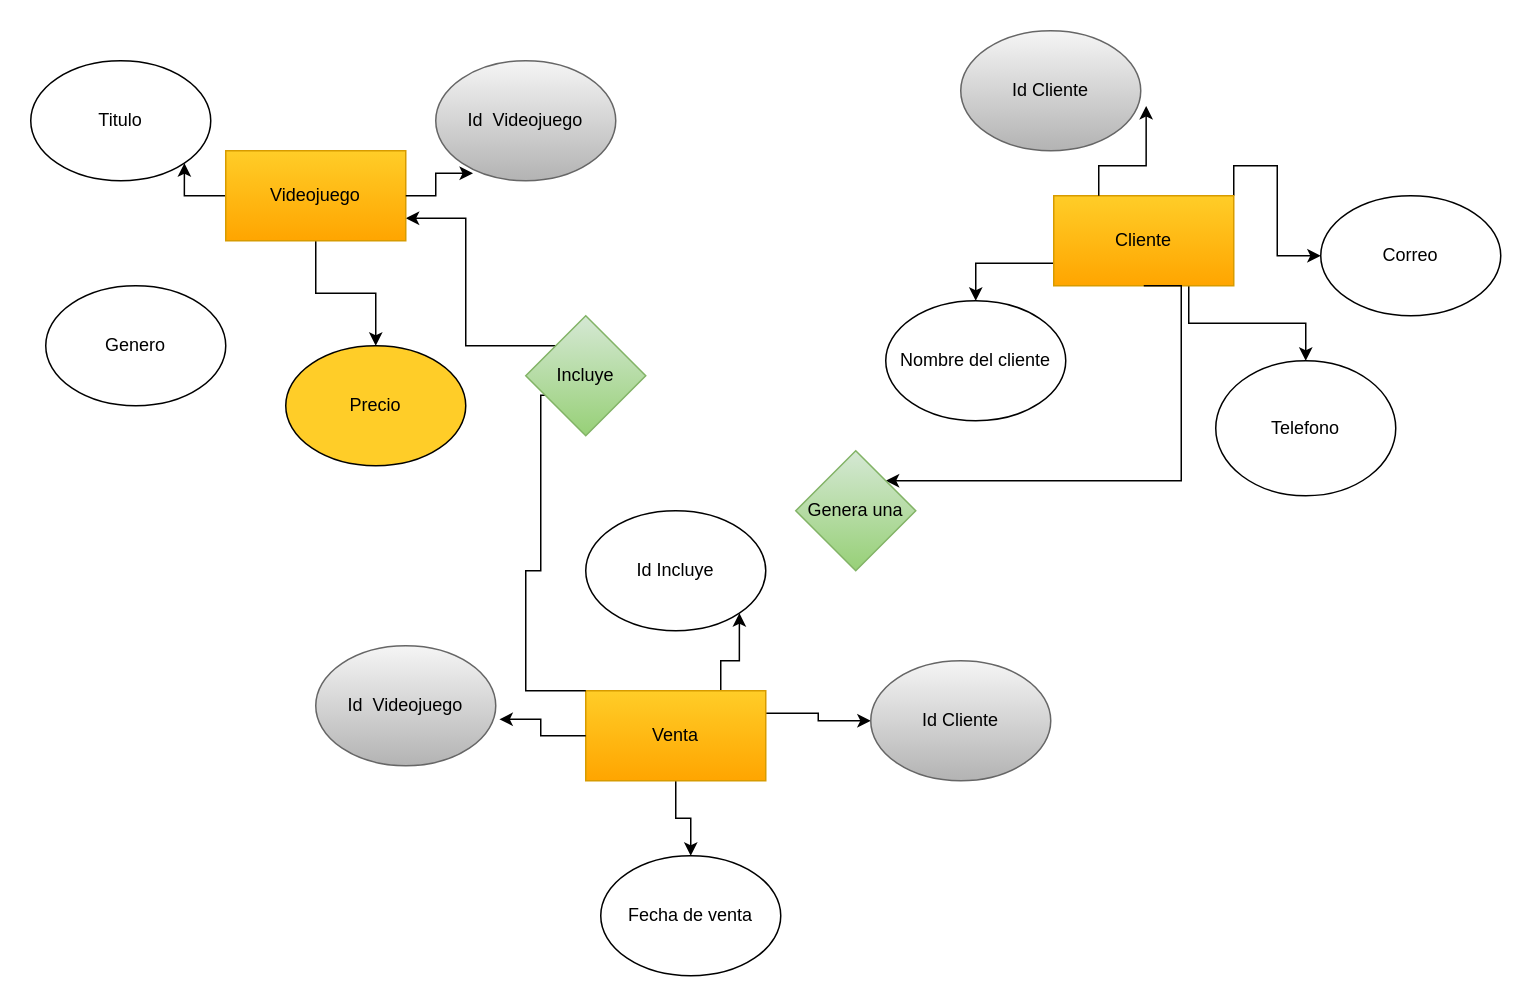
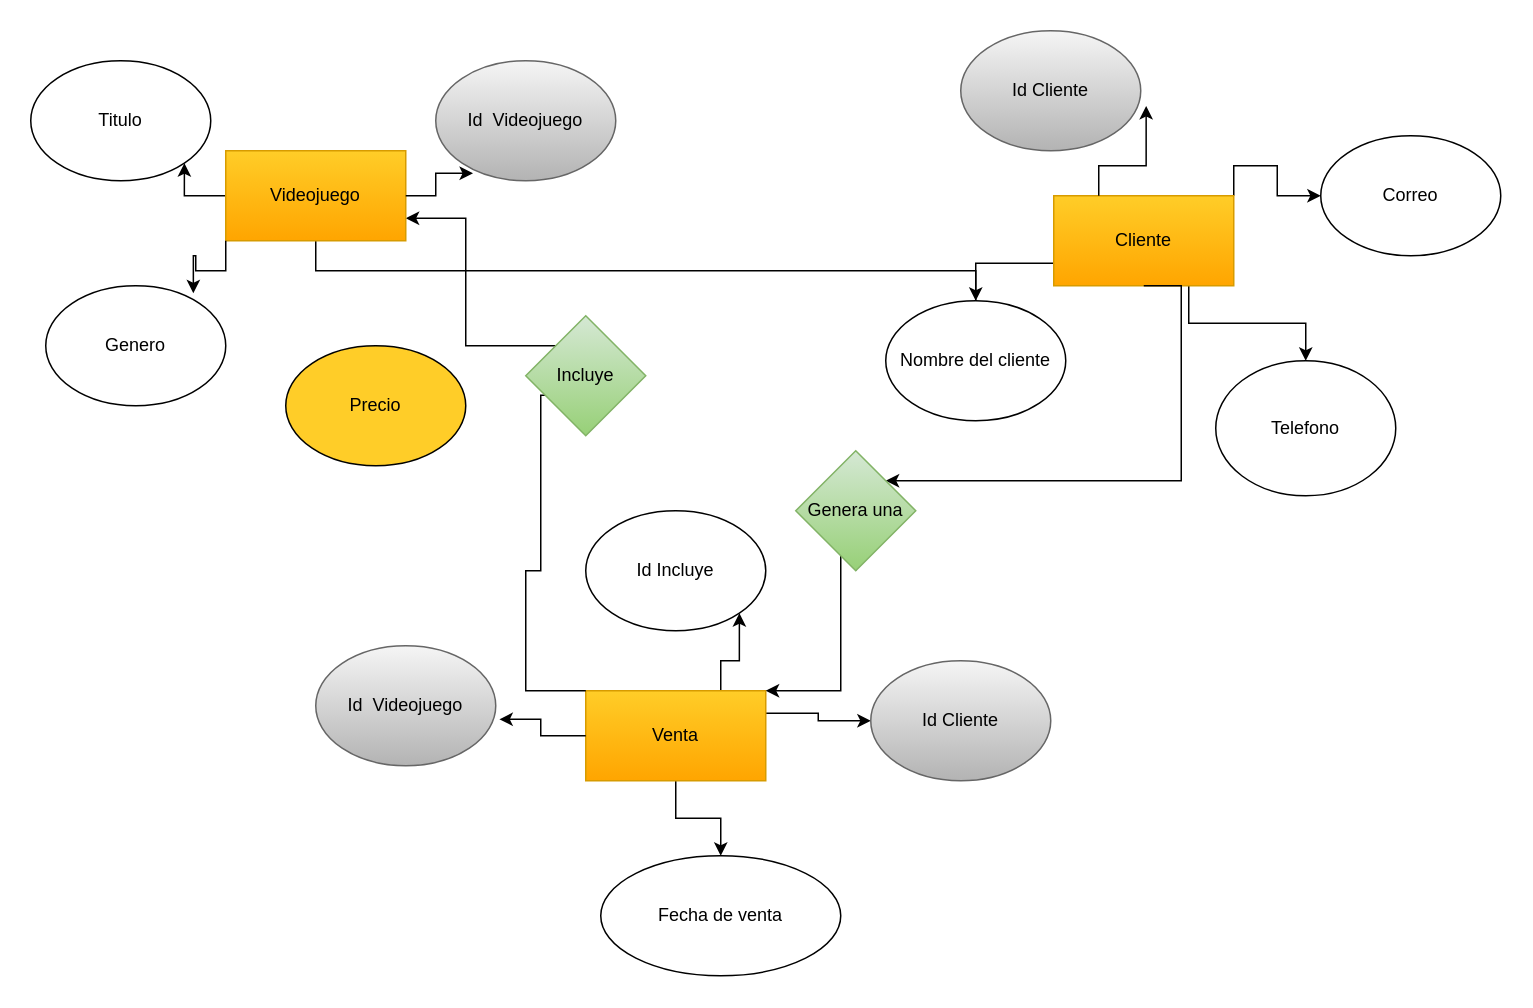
(1411, 256) -> (1411, 196)
(976, 268) -> (976, 268)
none -> (204, 271)
(354, 293) -> (643, 271)
none -> (841, 655)
(691, 916) -> (721, 916)
